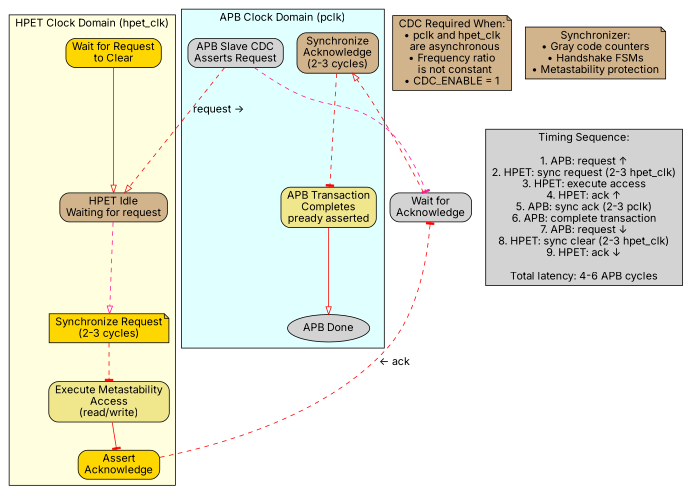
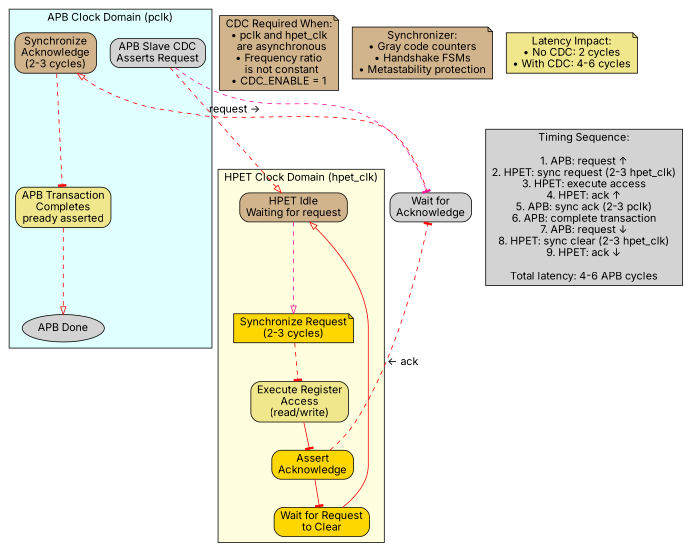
none -> (572, 53)
(329, 267) -> (63, 267)
(109, 402) -> (300, 402)
none -> (317, 491)
